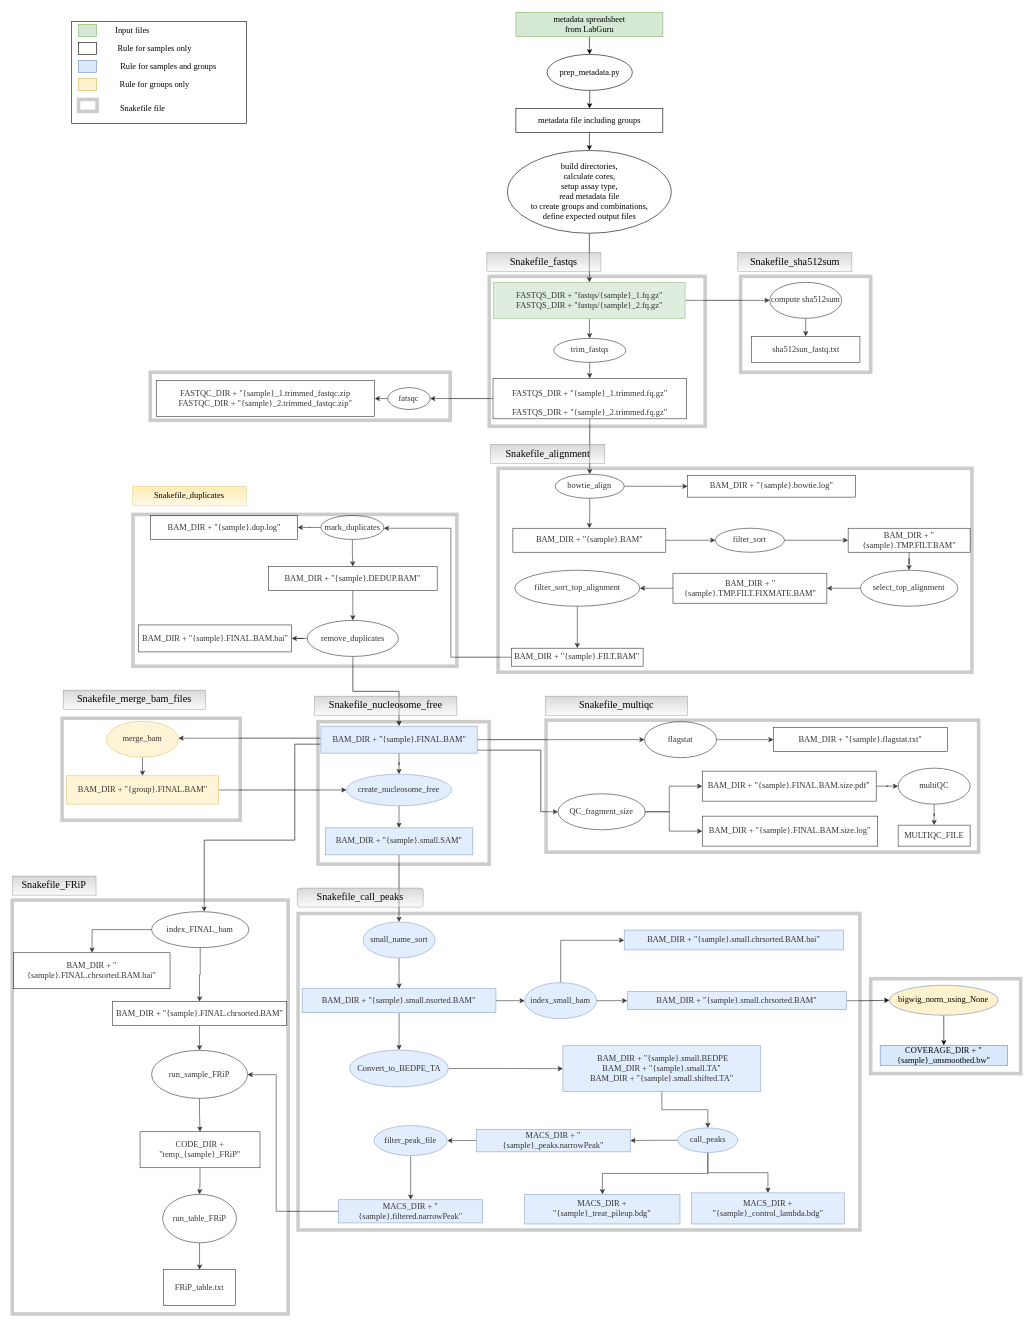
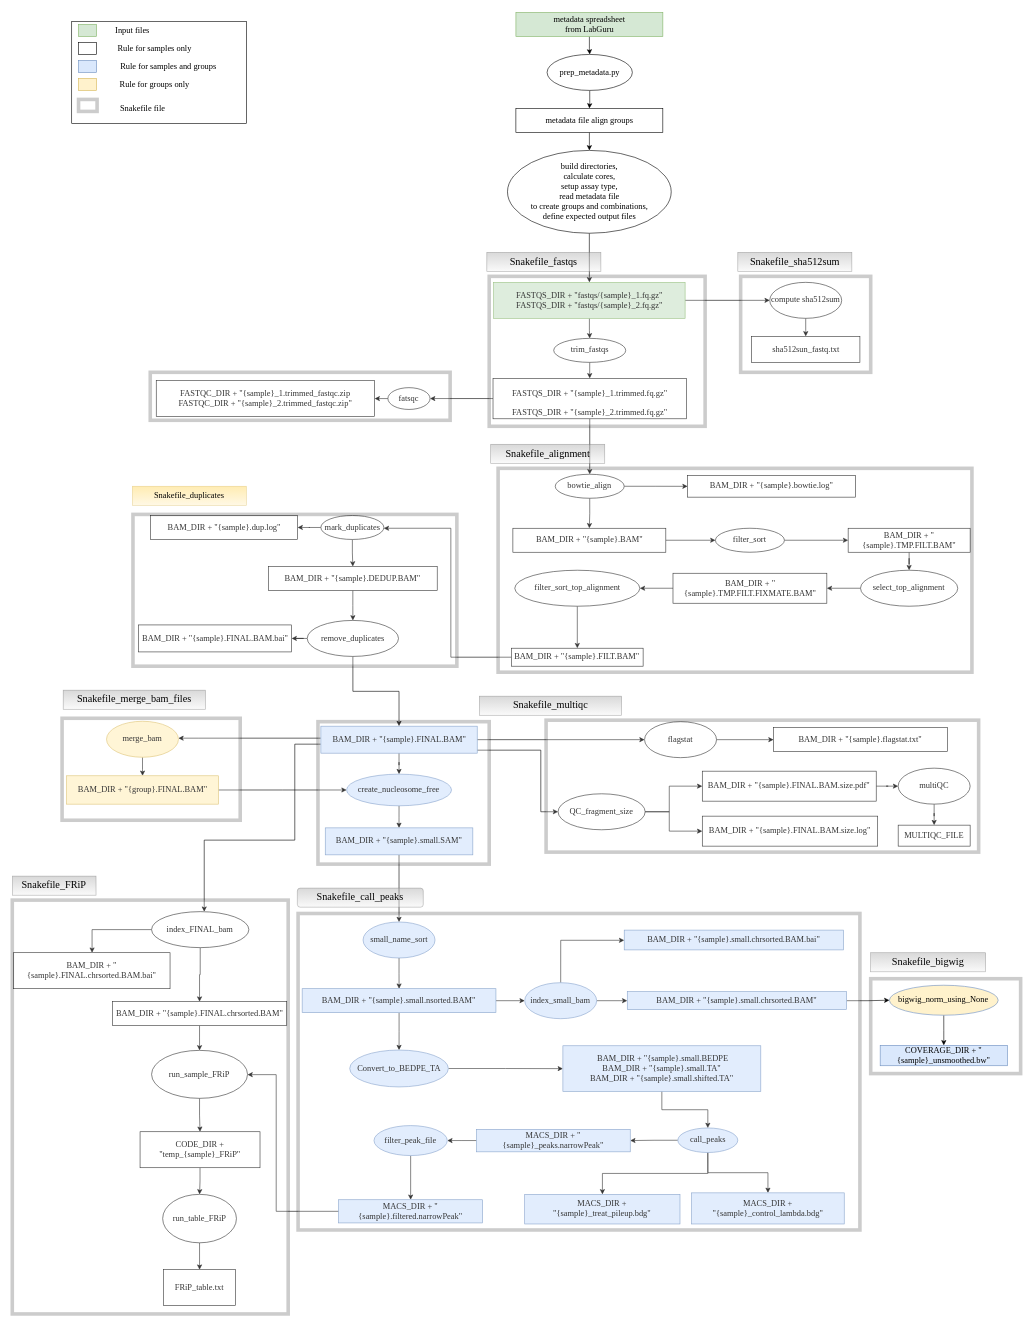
(590, 120) -> (590, 120)
(386, 706) -> none
(617, 706) -> (551, 706)
none -> (929, 962)
